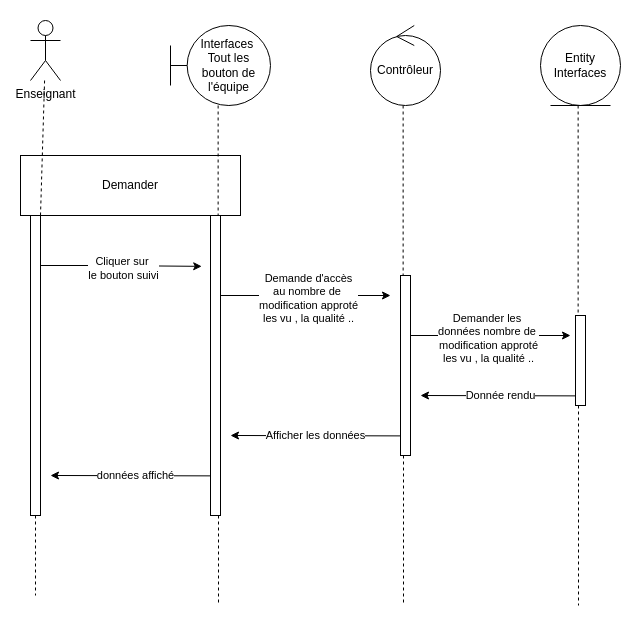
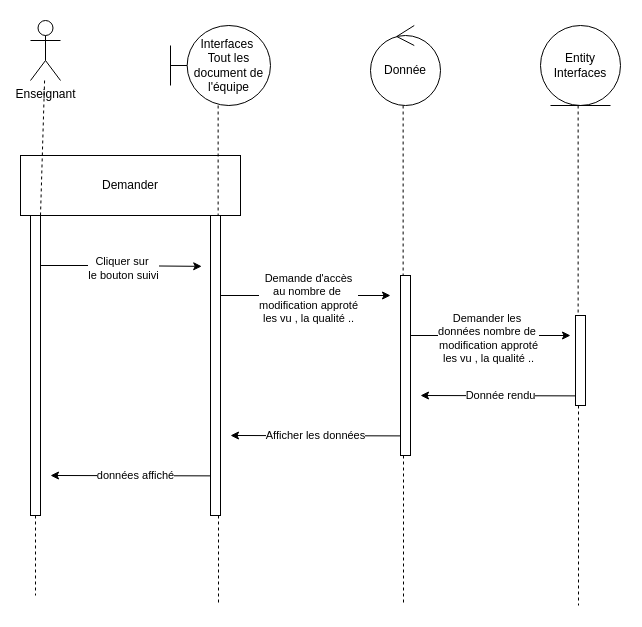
(229, 66) -> (229, 66)
(406, 71) -> (406, 71)
